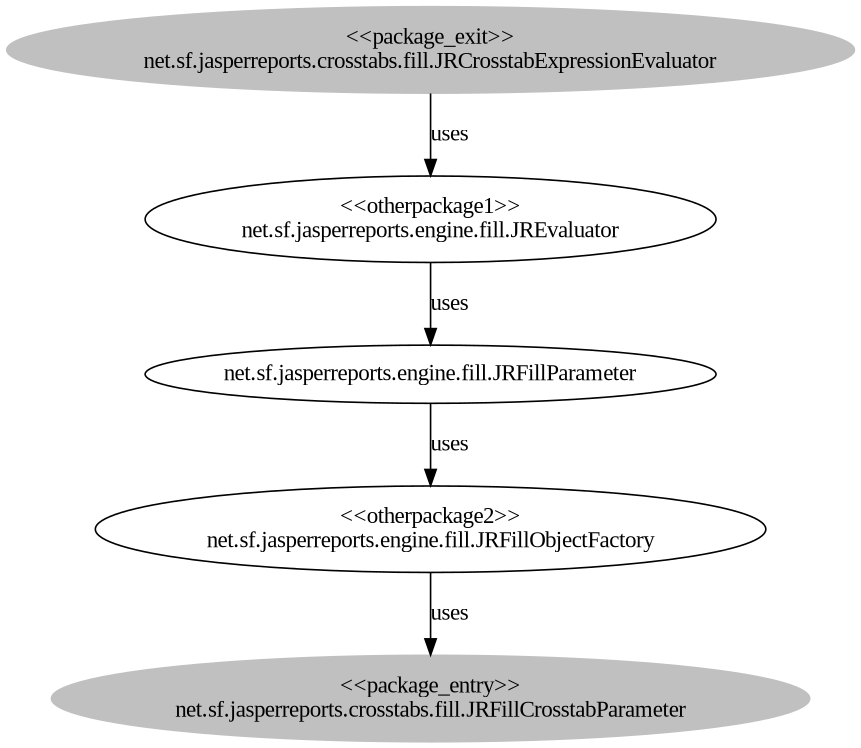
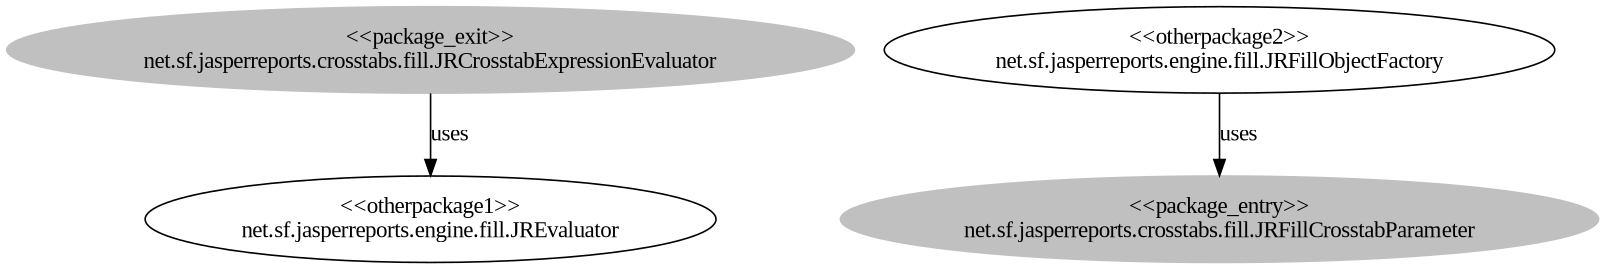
(431, 374) -> none
